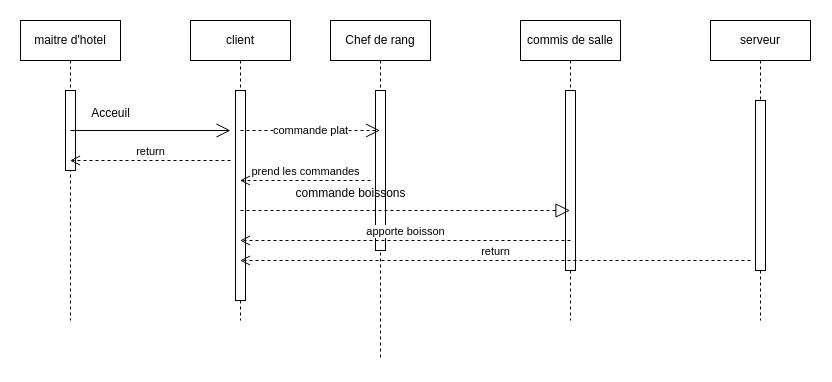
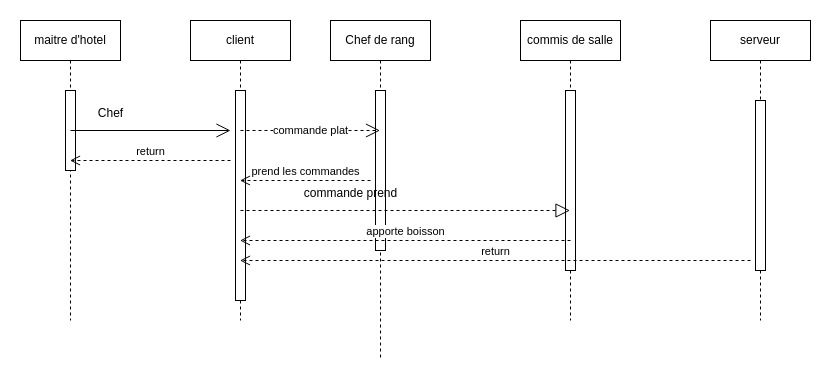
(111, 114) -> (111, 114)
(351, 194) -> (351, 194)
